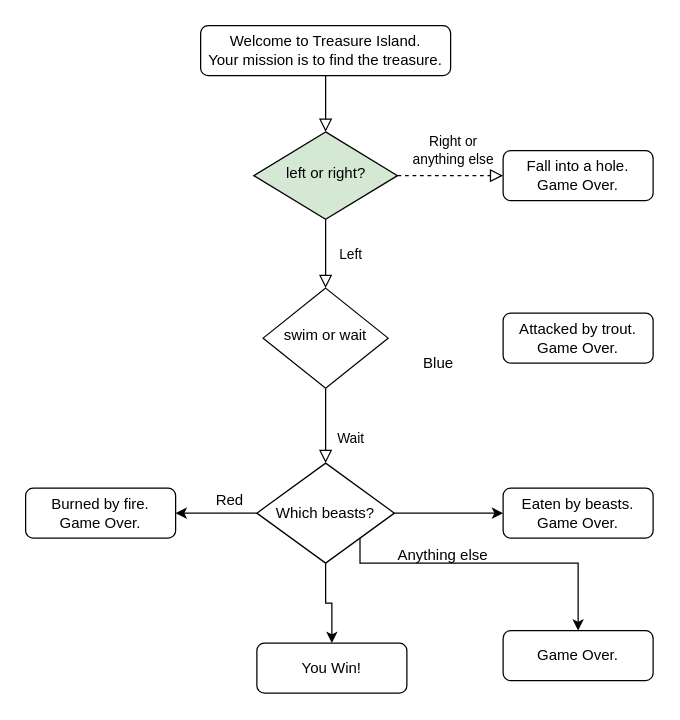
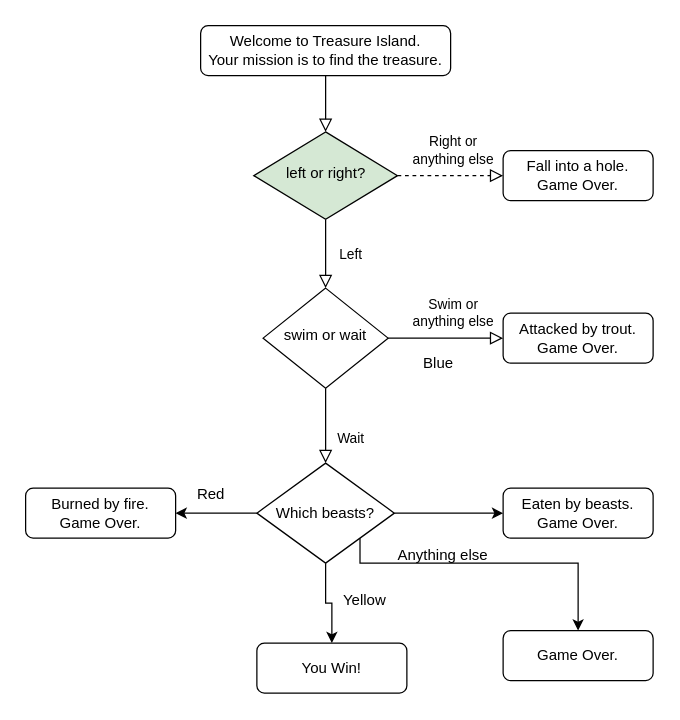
none -> (439, 338)
(229, 501) -> (210, 494)
none -> (364, 601)
